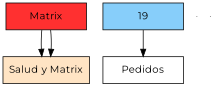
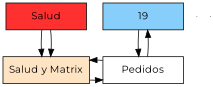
(46, 16) -> (46, 16)
none -> (148, 47)
none -> (100, 60)
none -> (92, 80)
